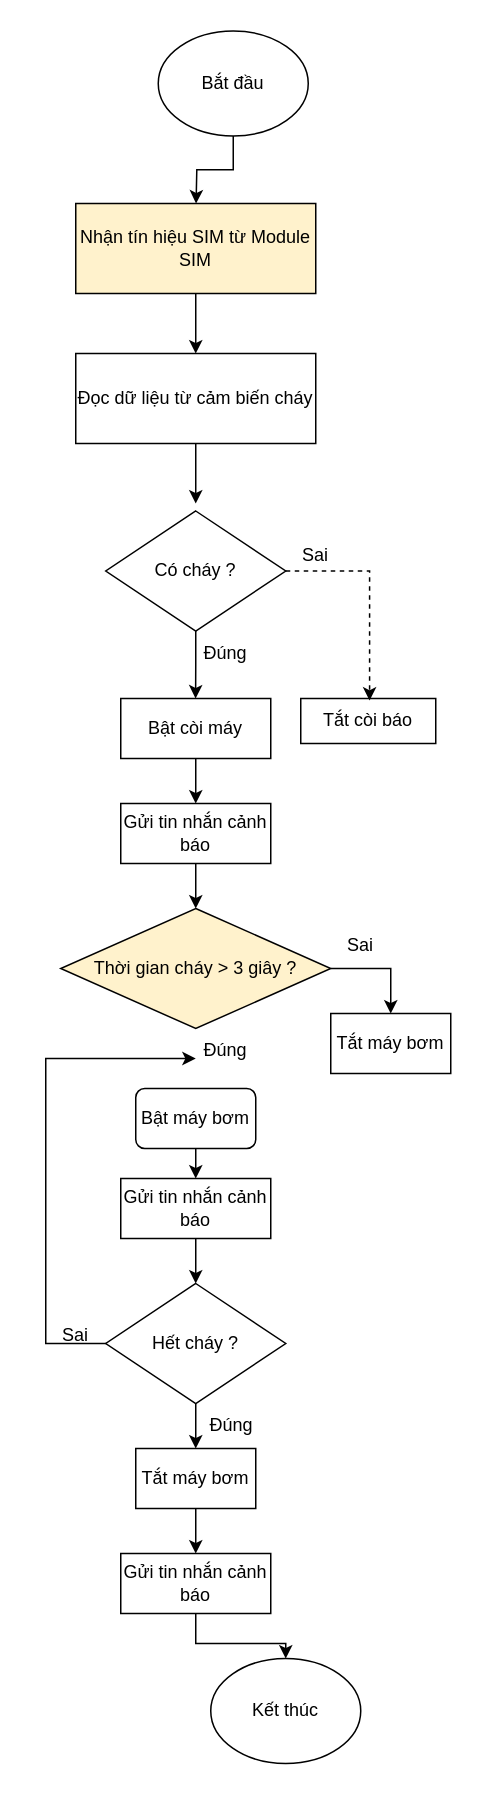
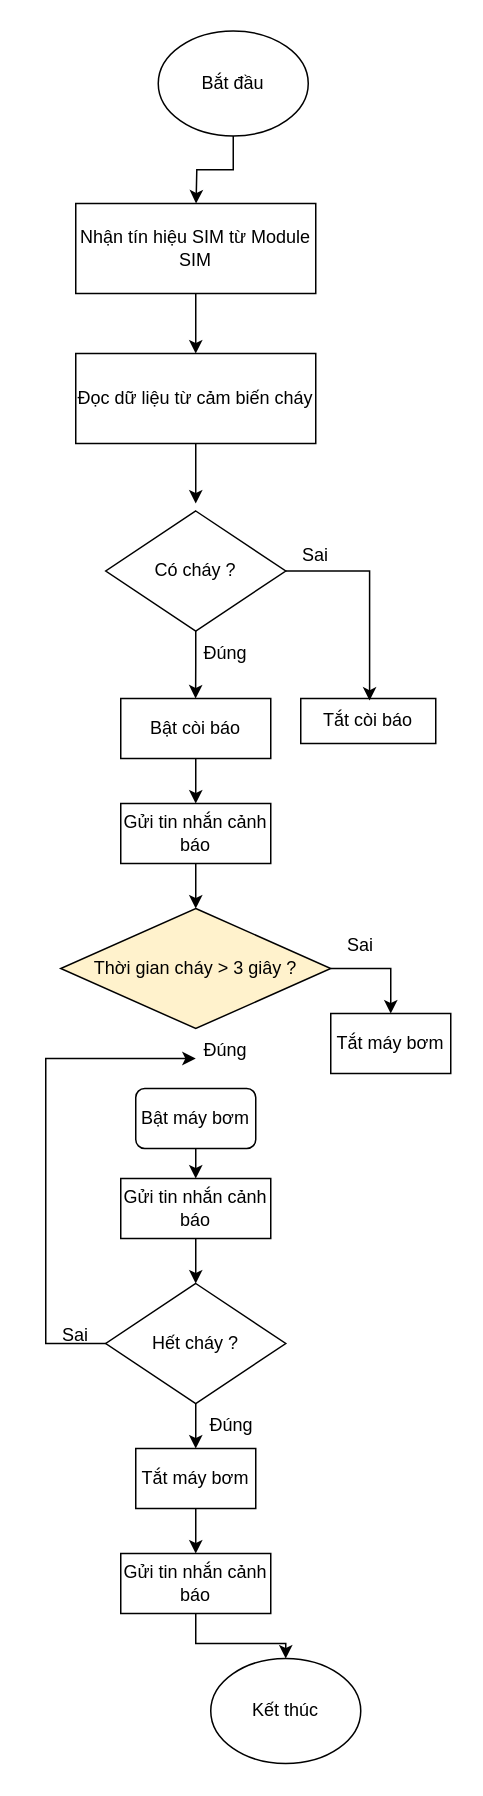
(196, 248) -> (196, 248)
(370, 587) -> (370, 587)
(196, 728) -> (196, 728)
